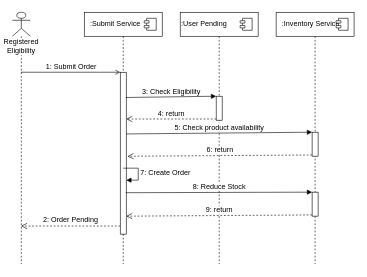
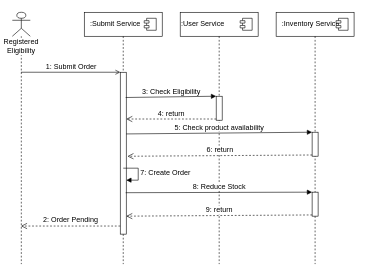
(205, 24) -> (205, 24)
